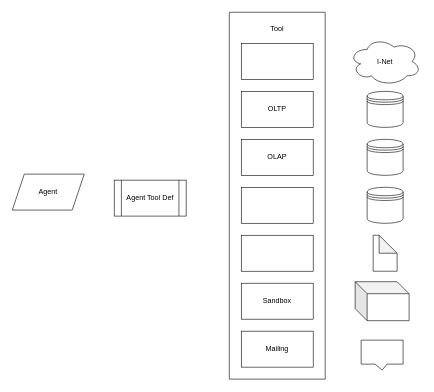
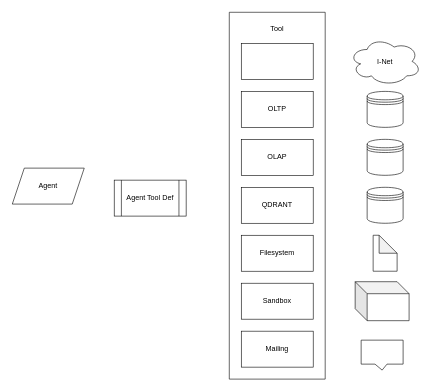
(48, 192) -> (48, 186)
none -> (278, 206)
none -> (278, 254)
